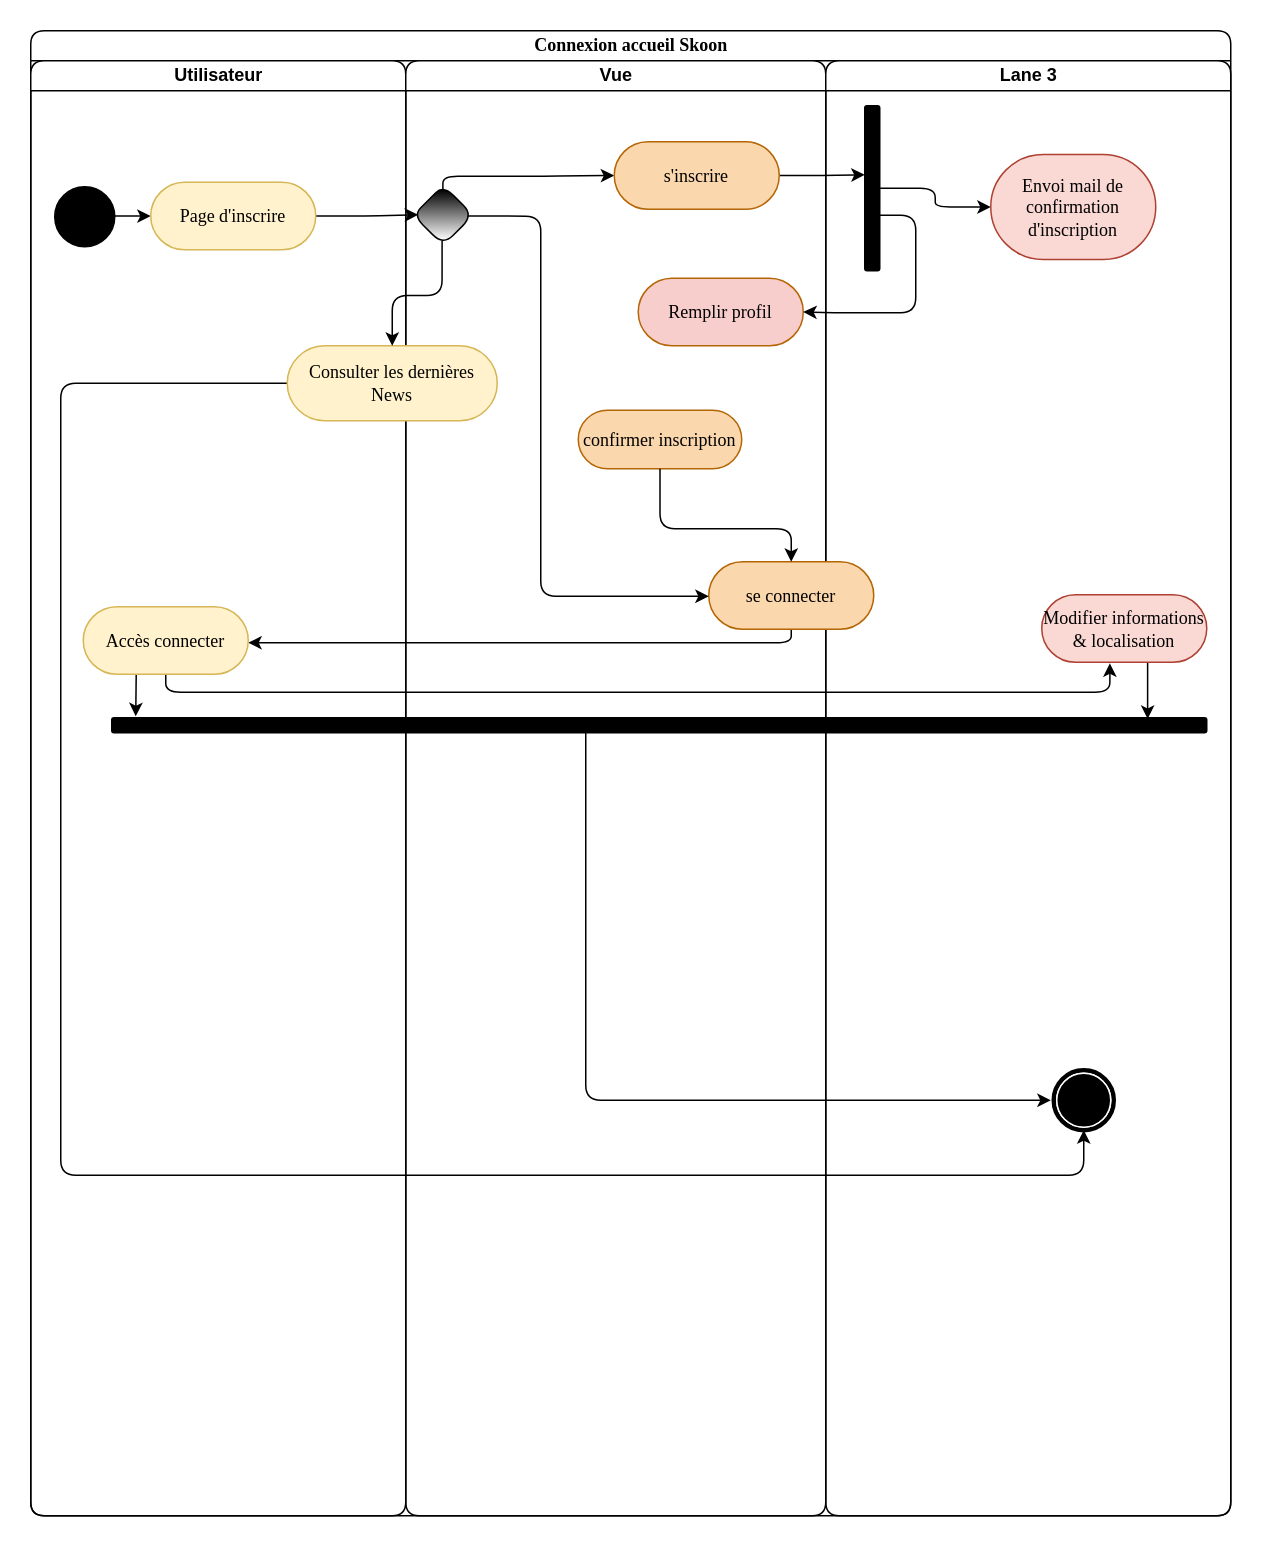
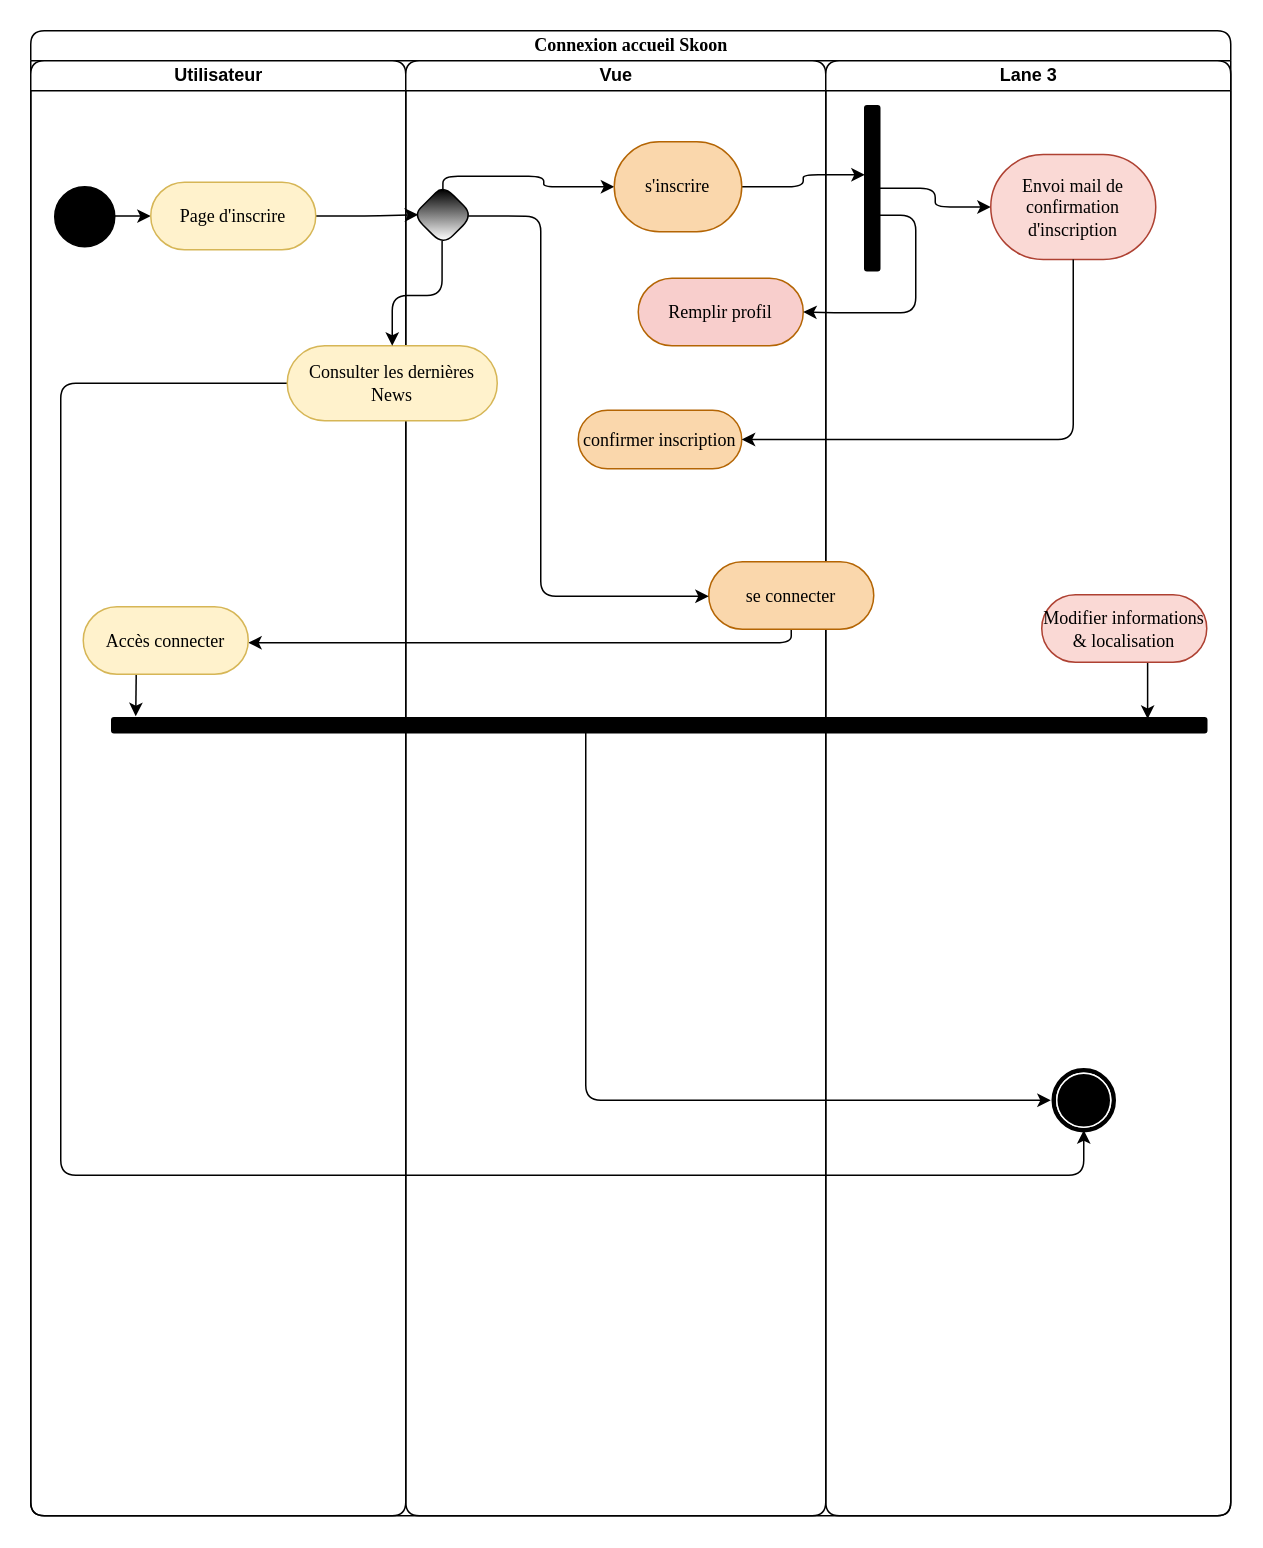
(697, 176) -> (678, 187)
none -> (998, 440)
(706, 529) -> none
(638, 692) -> none
